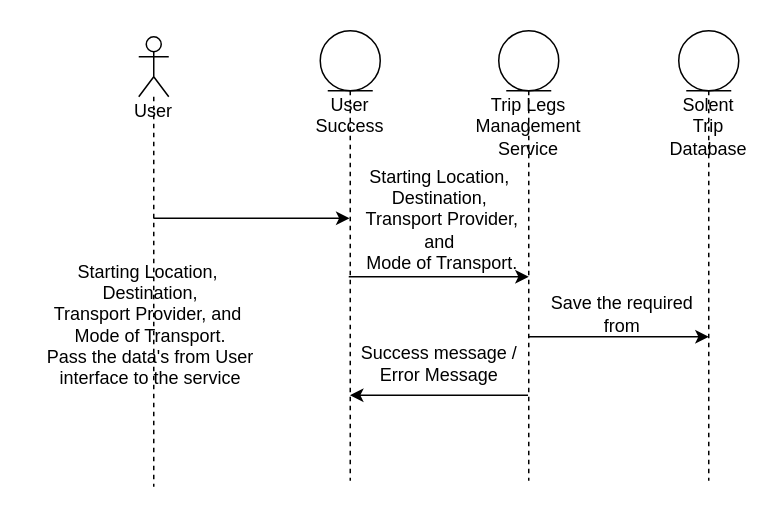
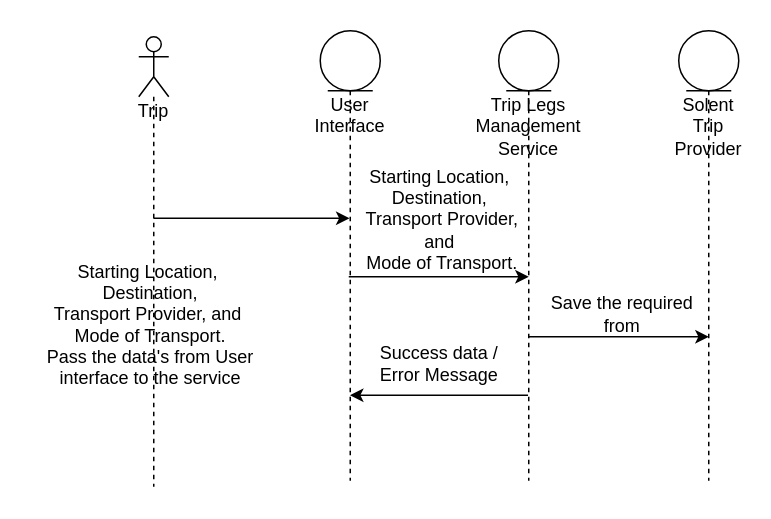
(154, 123) -> (154, 123)
(350, 128) -> (350, 128)
(709, 138) -> (709, 138)
(440, 364) -> (440, 364)
